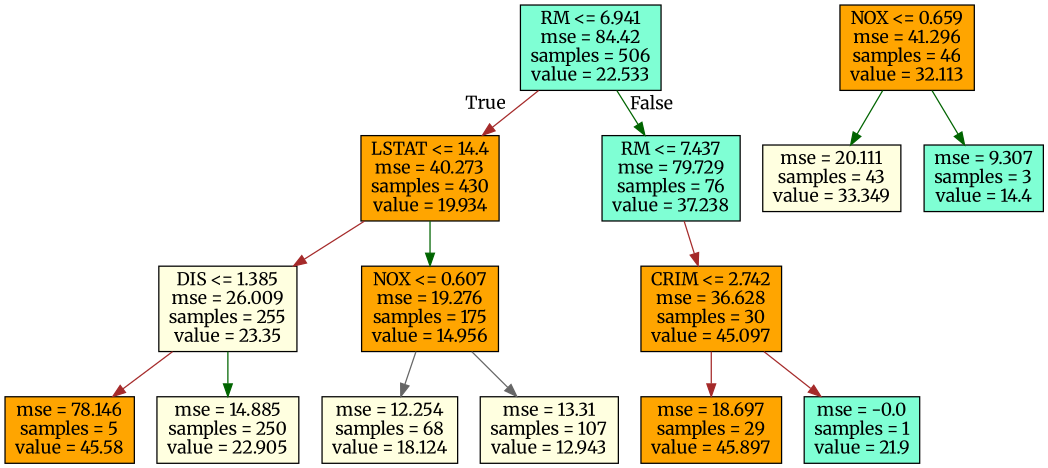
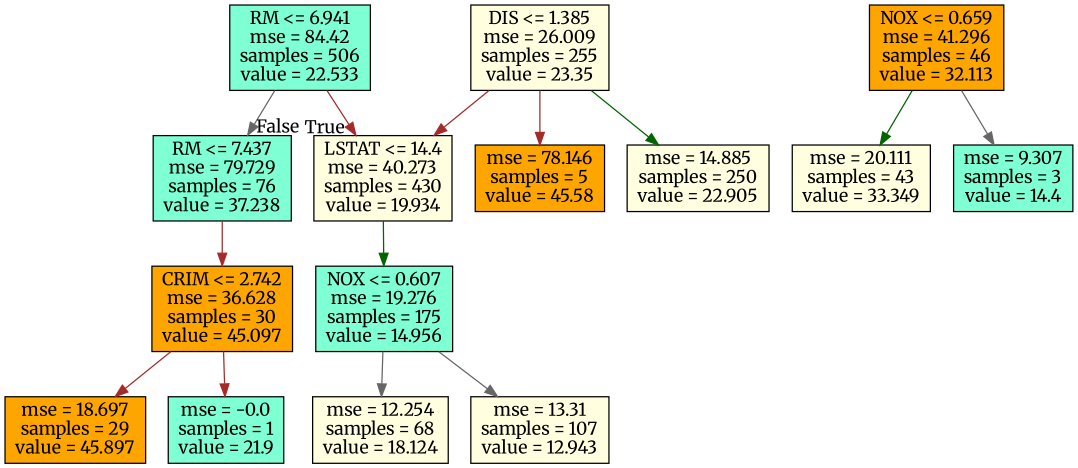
(627, 108) -> (265, 107)
(945, 112) -> (975, 112)
(430, 178) -> (383, 178)
(334, 240) -> (467, 109)
(430, 309) -> (384, 309)
